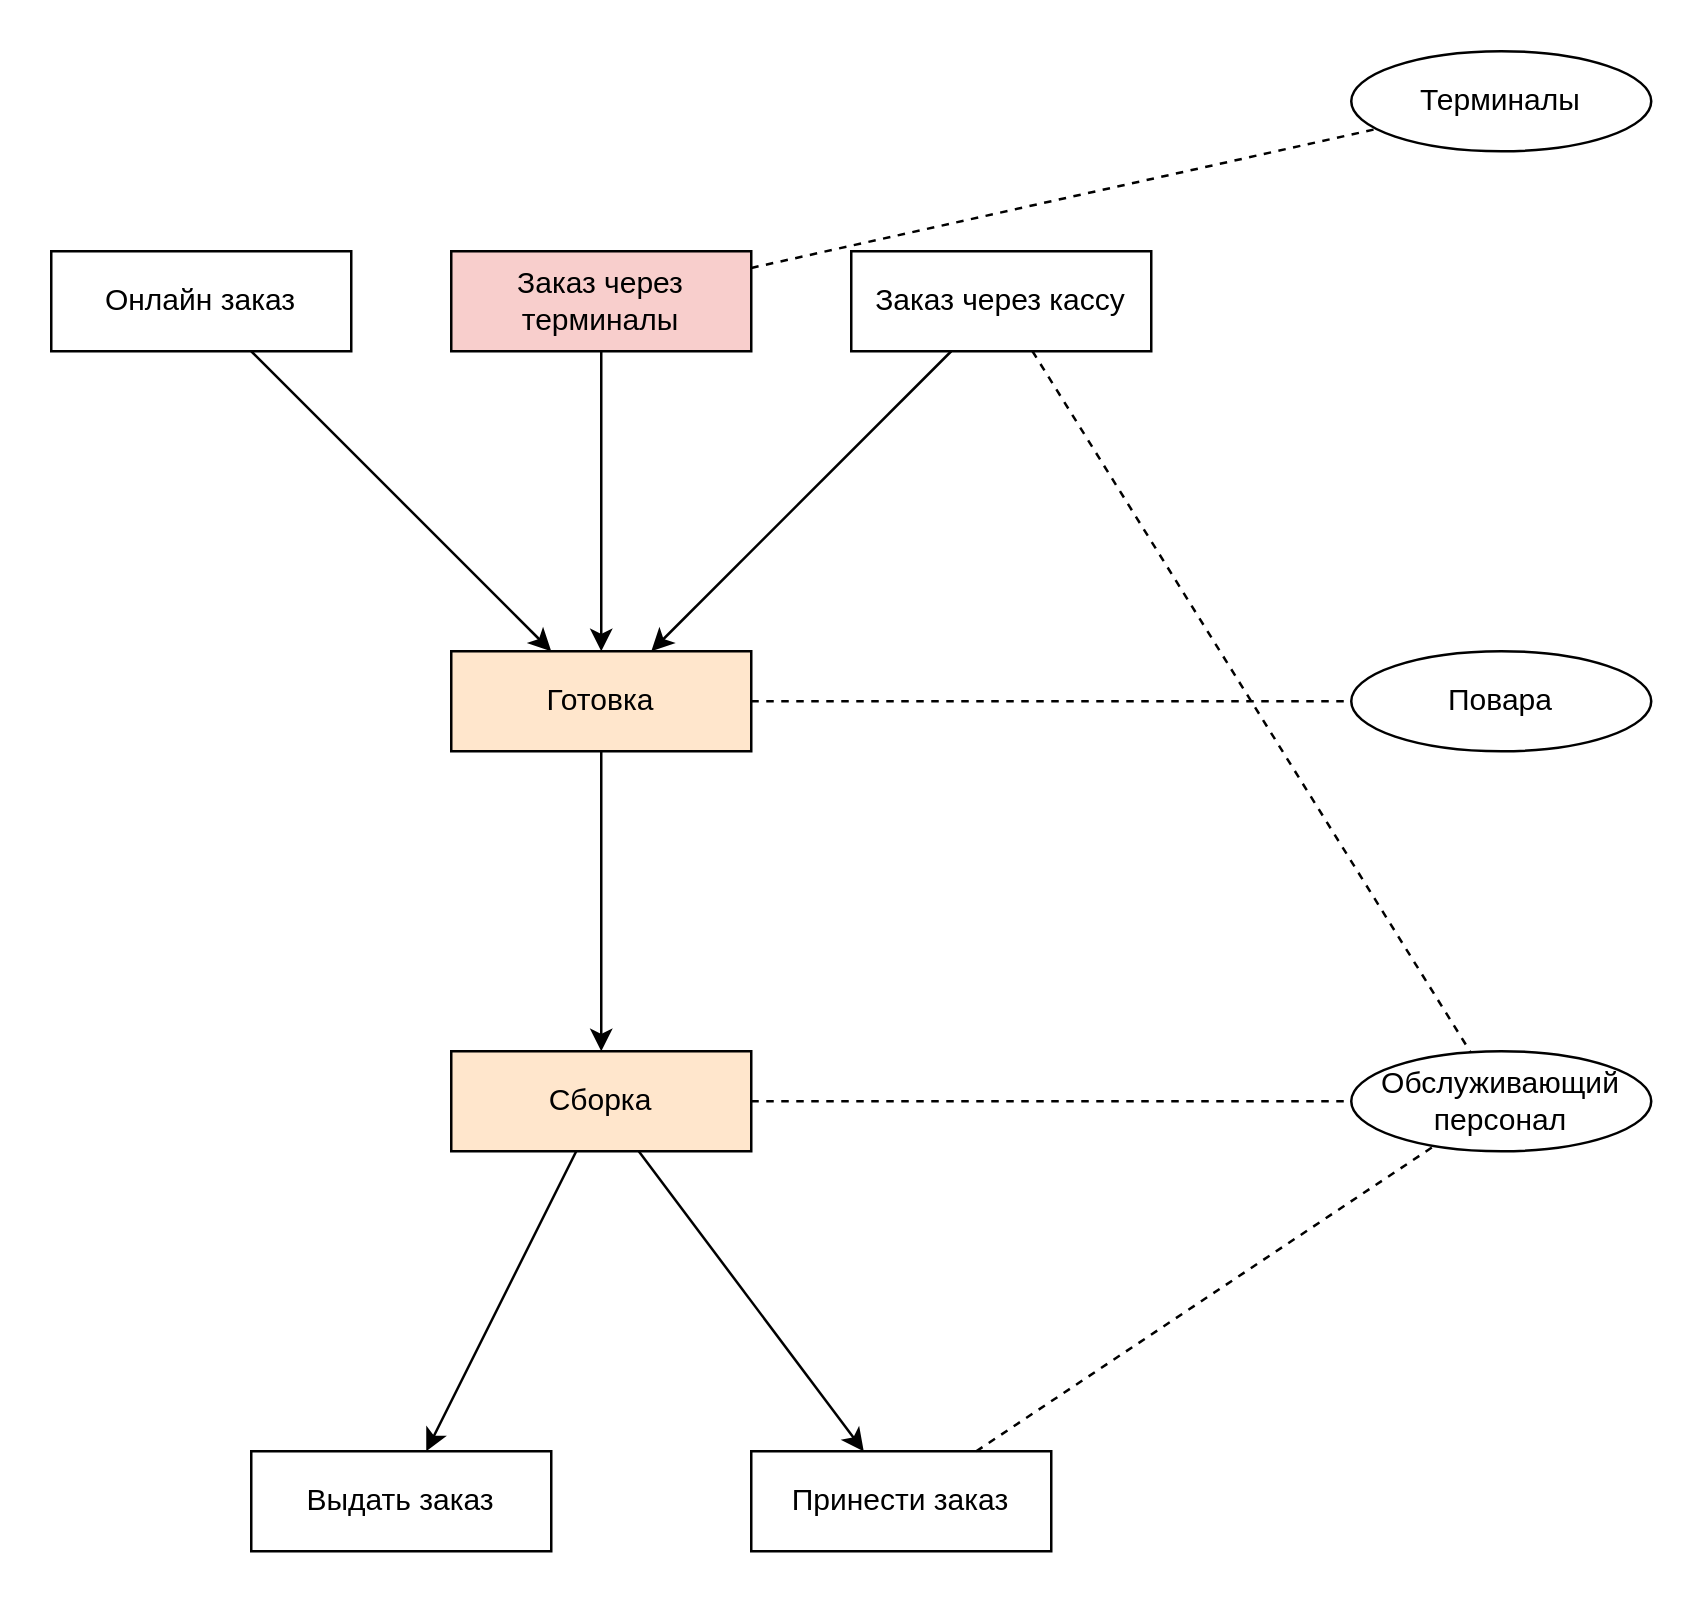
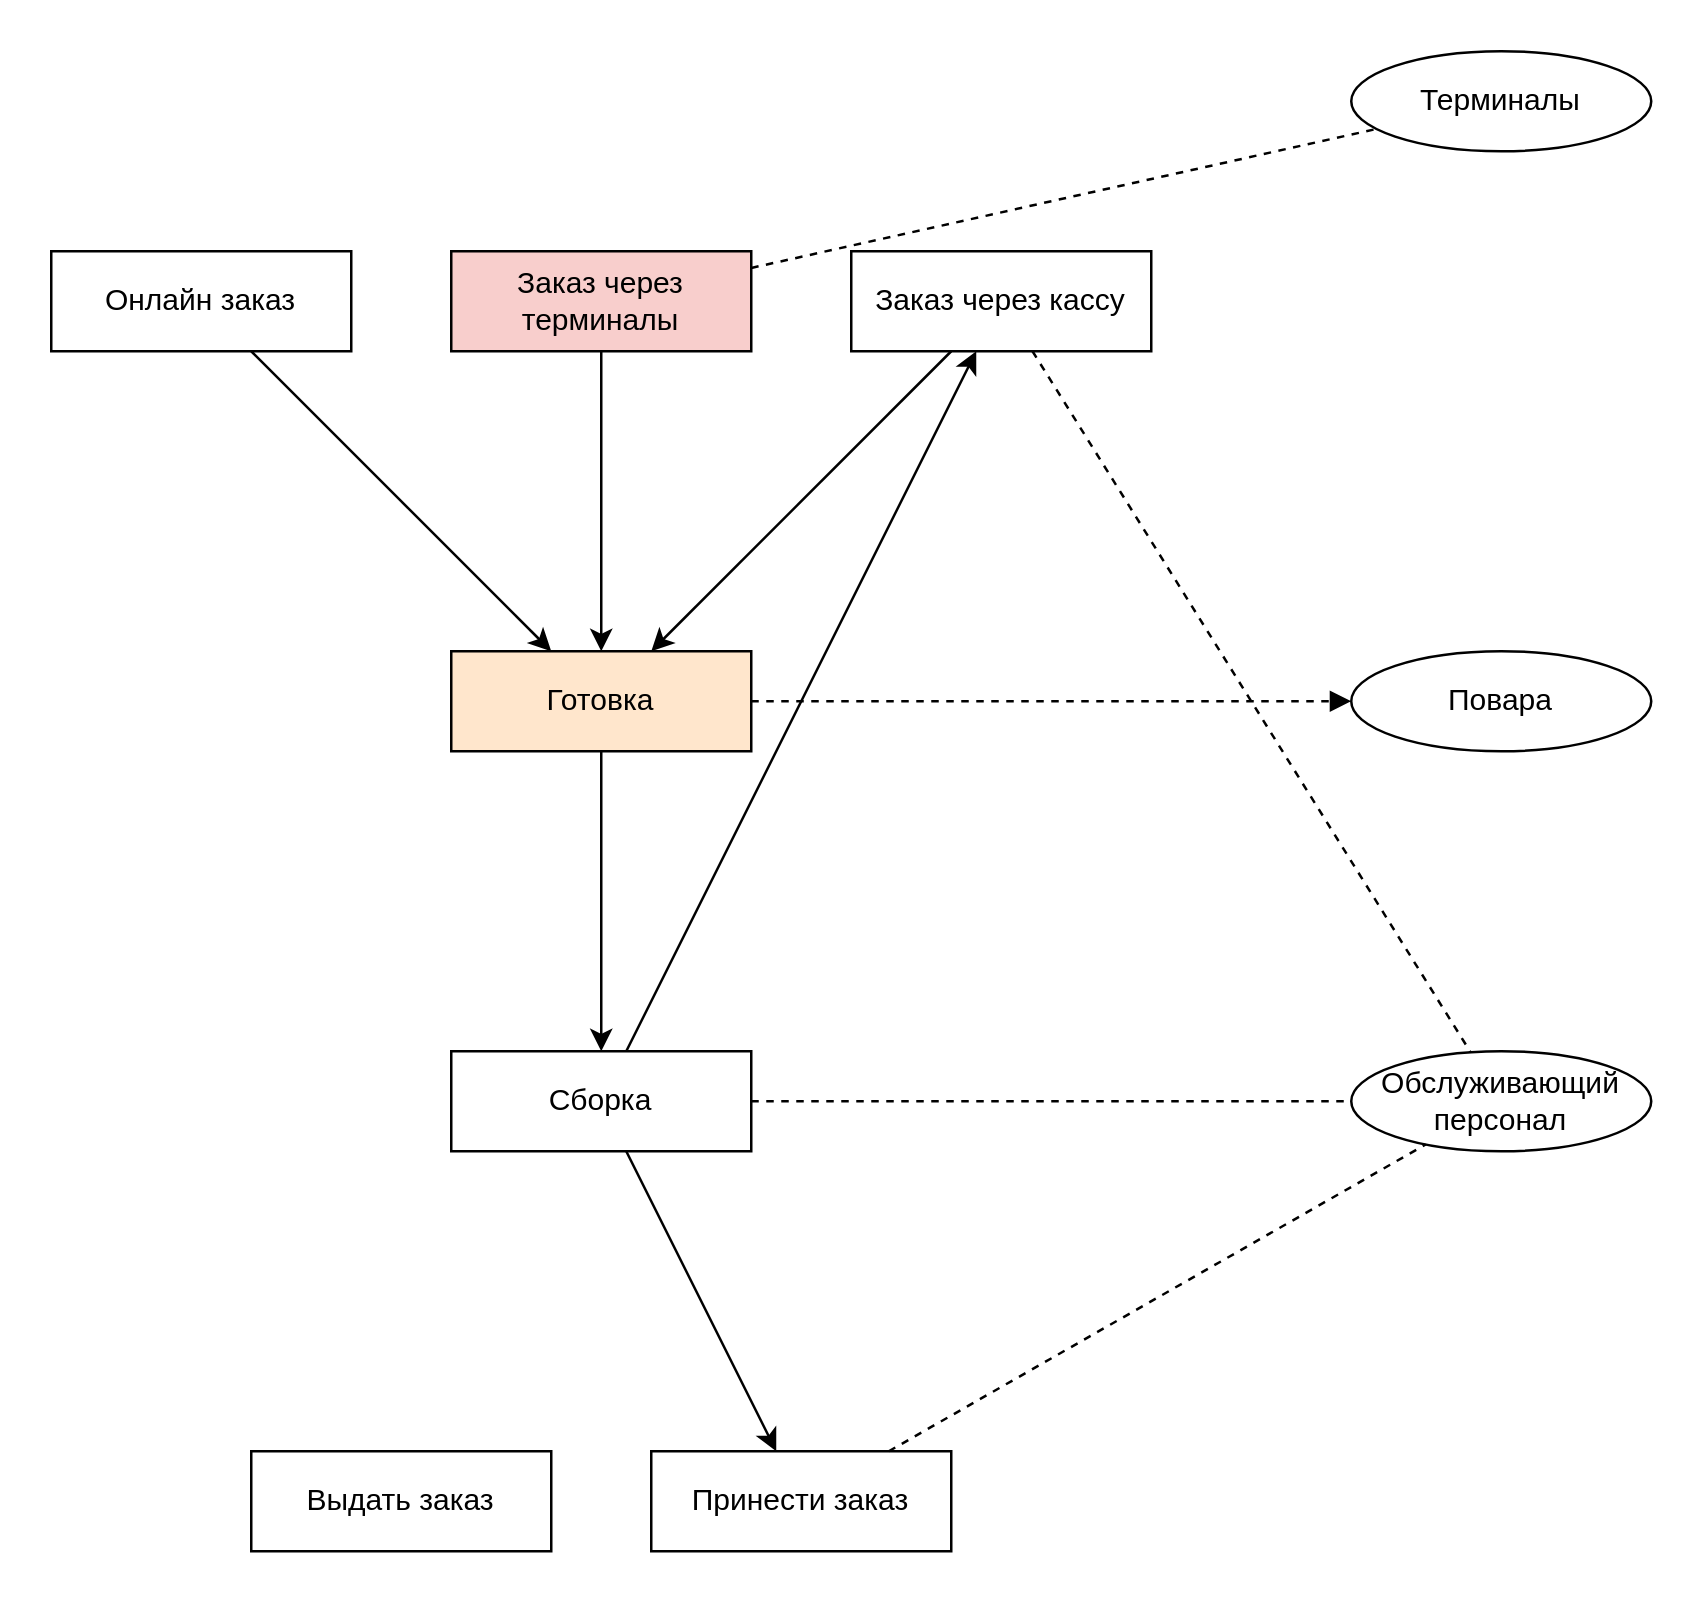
(1339, 701) -> (1329, 701)
(601, 1101) -> (601, 1101)
(505, 1294) -> (713, 878)
(901, 1501) -> (801, 1501)
